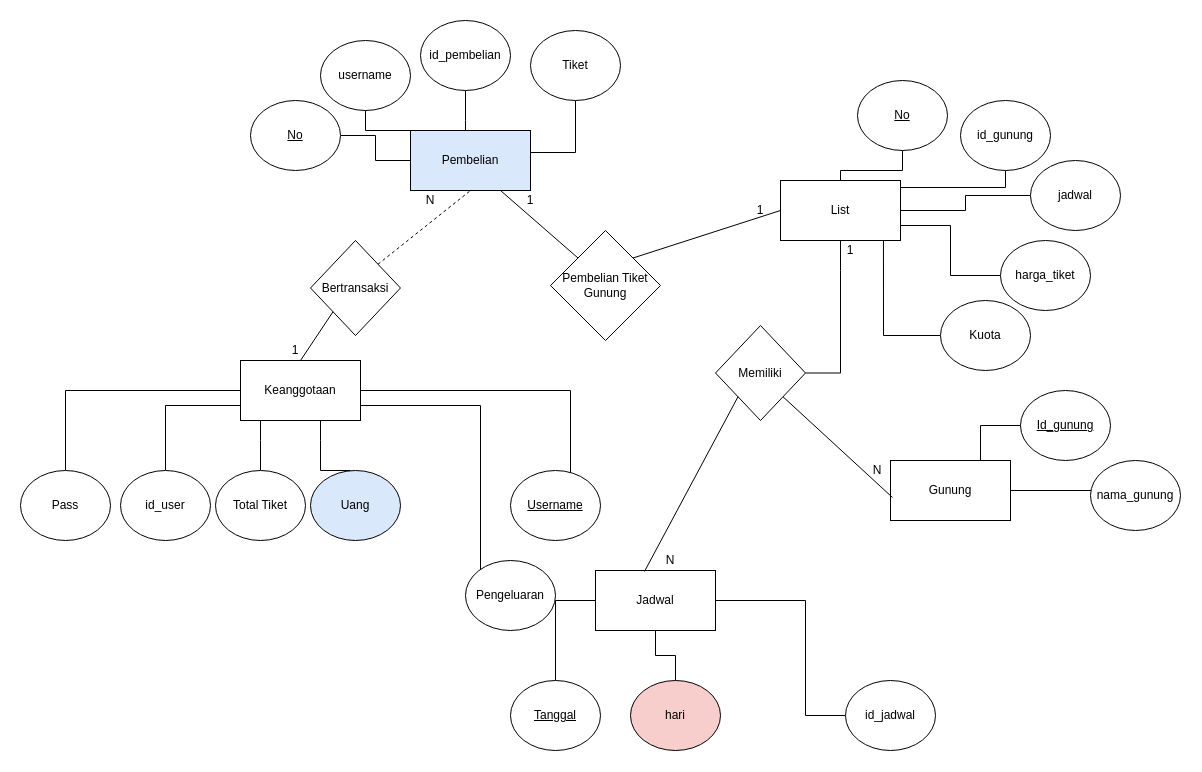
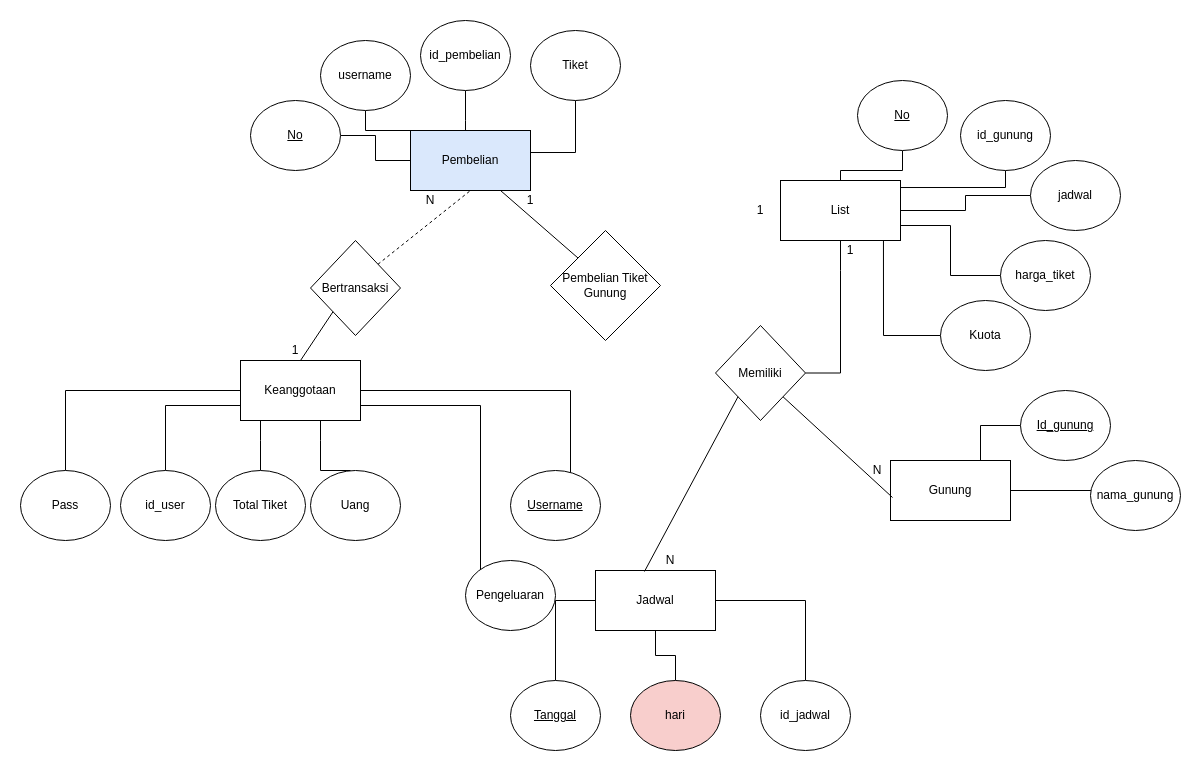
(707, 234) -> none
(356, 506) -> (356, 506)
(891, 716) -> (806, 716)
